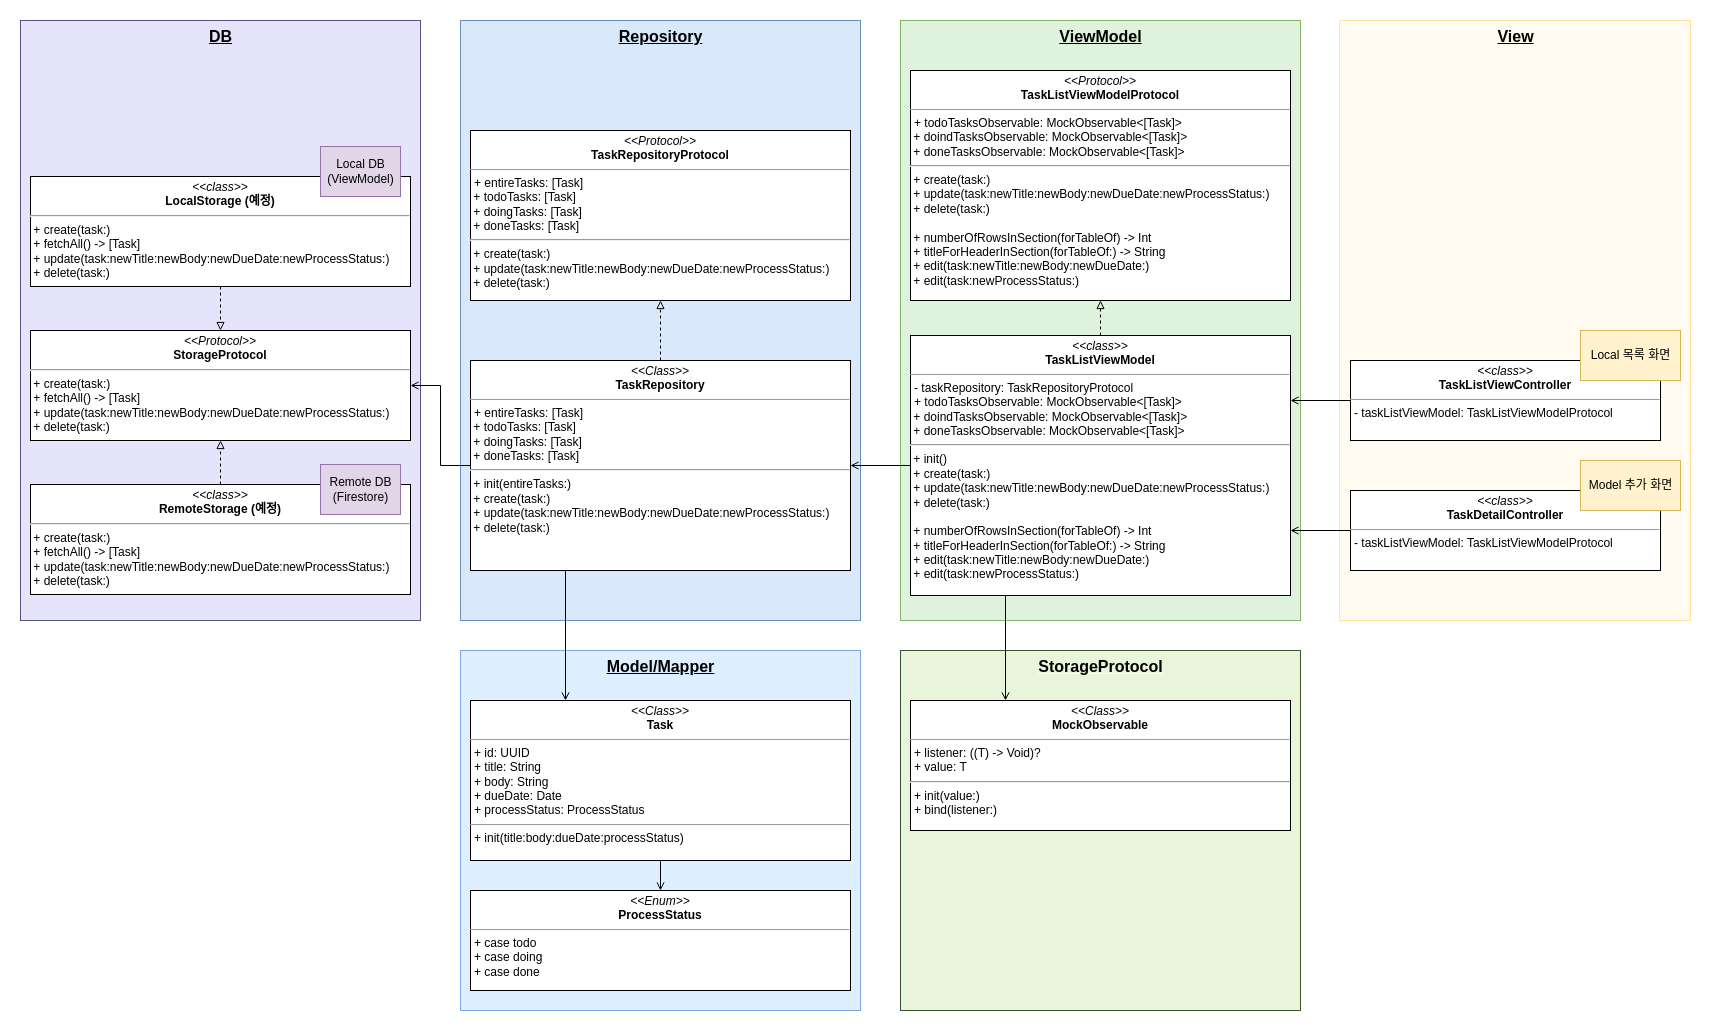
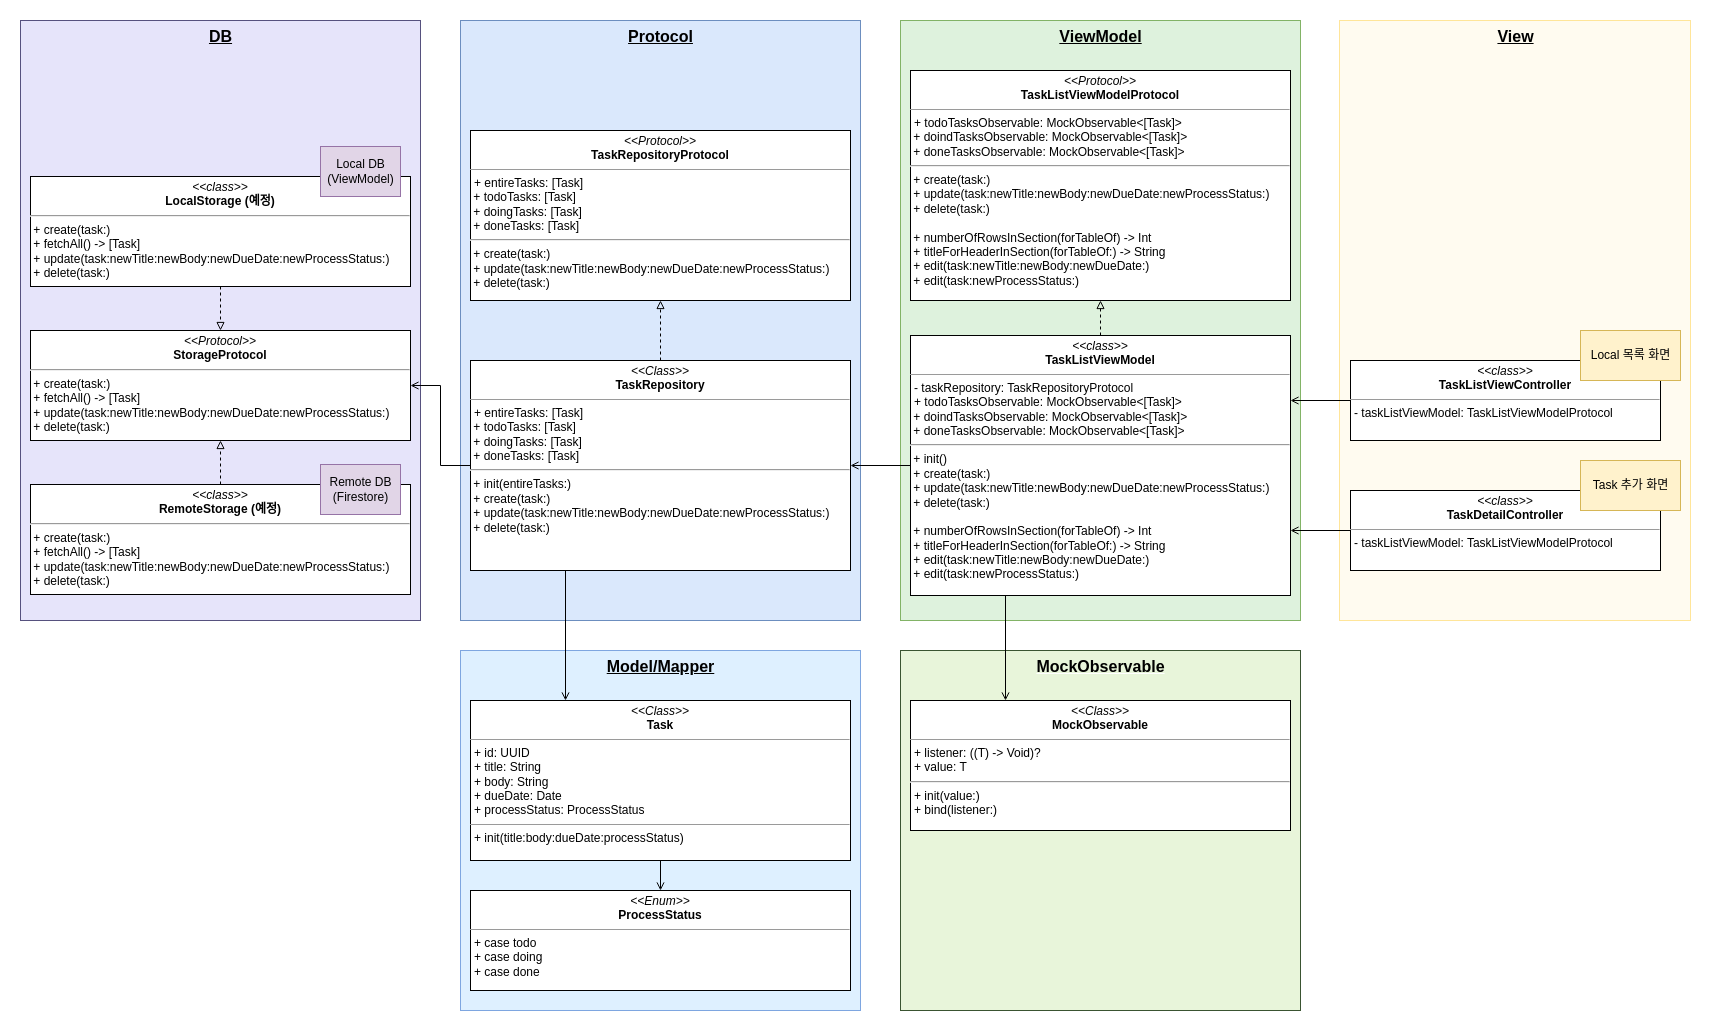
(661, 37) -> (661, 37)
(1631, 486) -> (1631, 486)
(1101, 667) -> (1101, 667)
